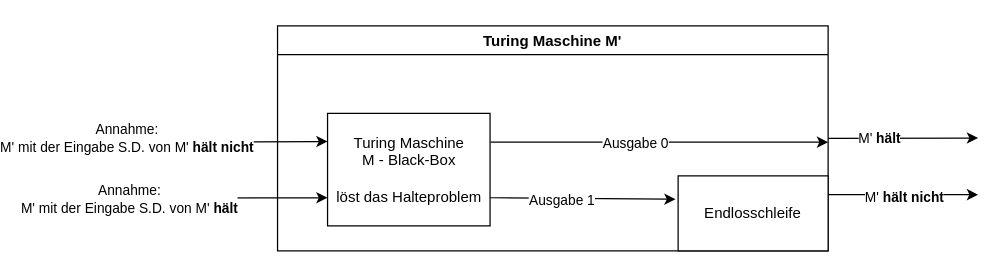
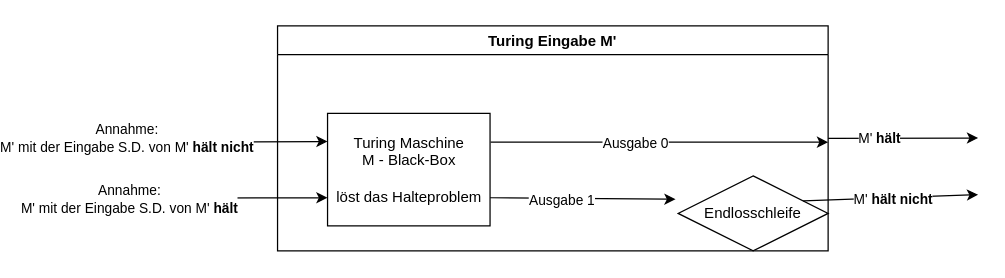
(552, 41) -> (552, 41)
(753, 213) -> (753, 213)
